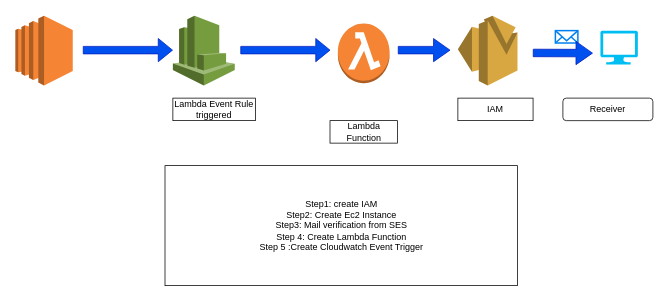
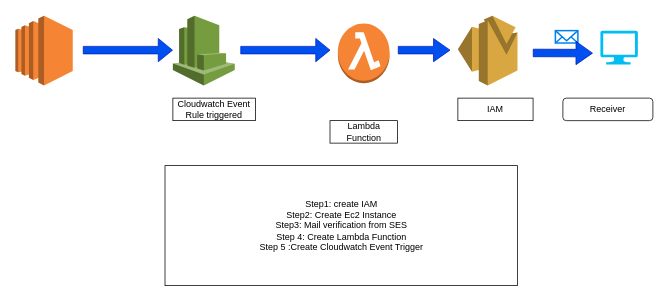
(214, 109) -> (214, 109)
